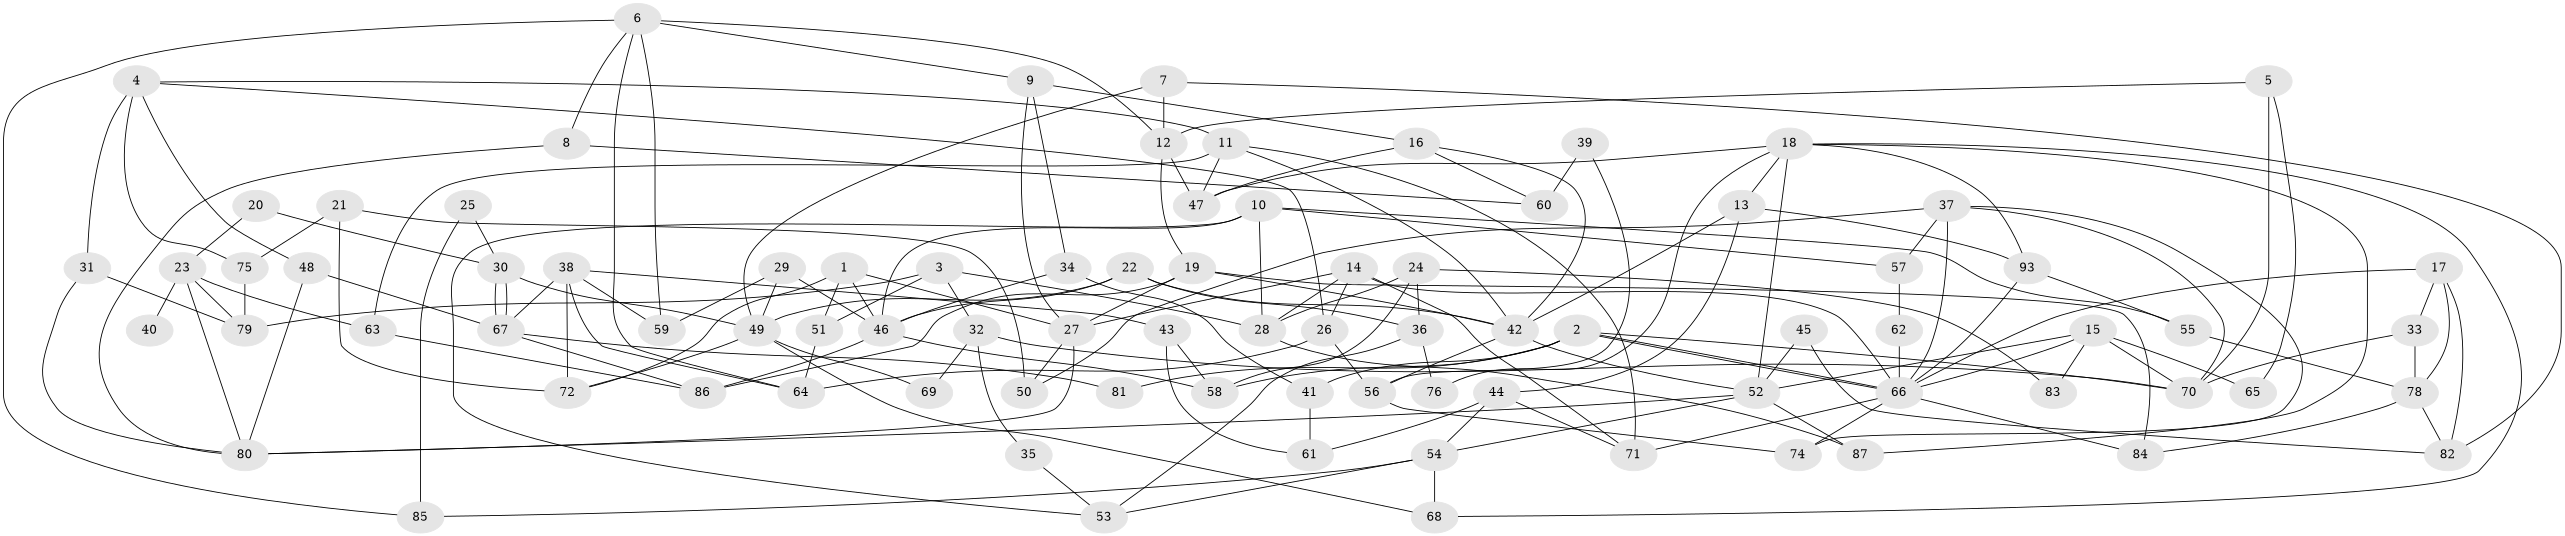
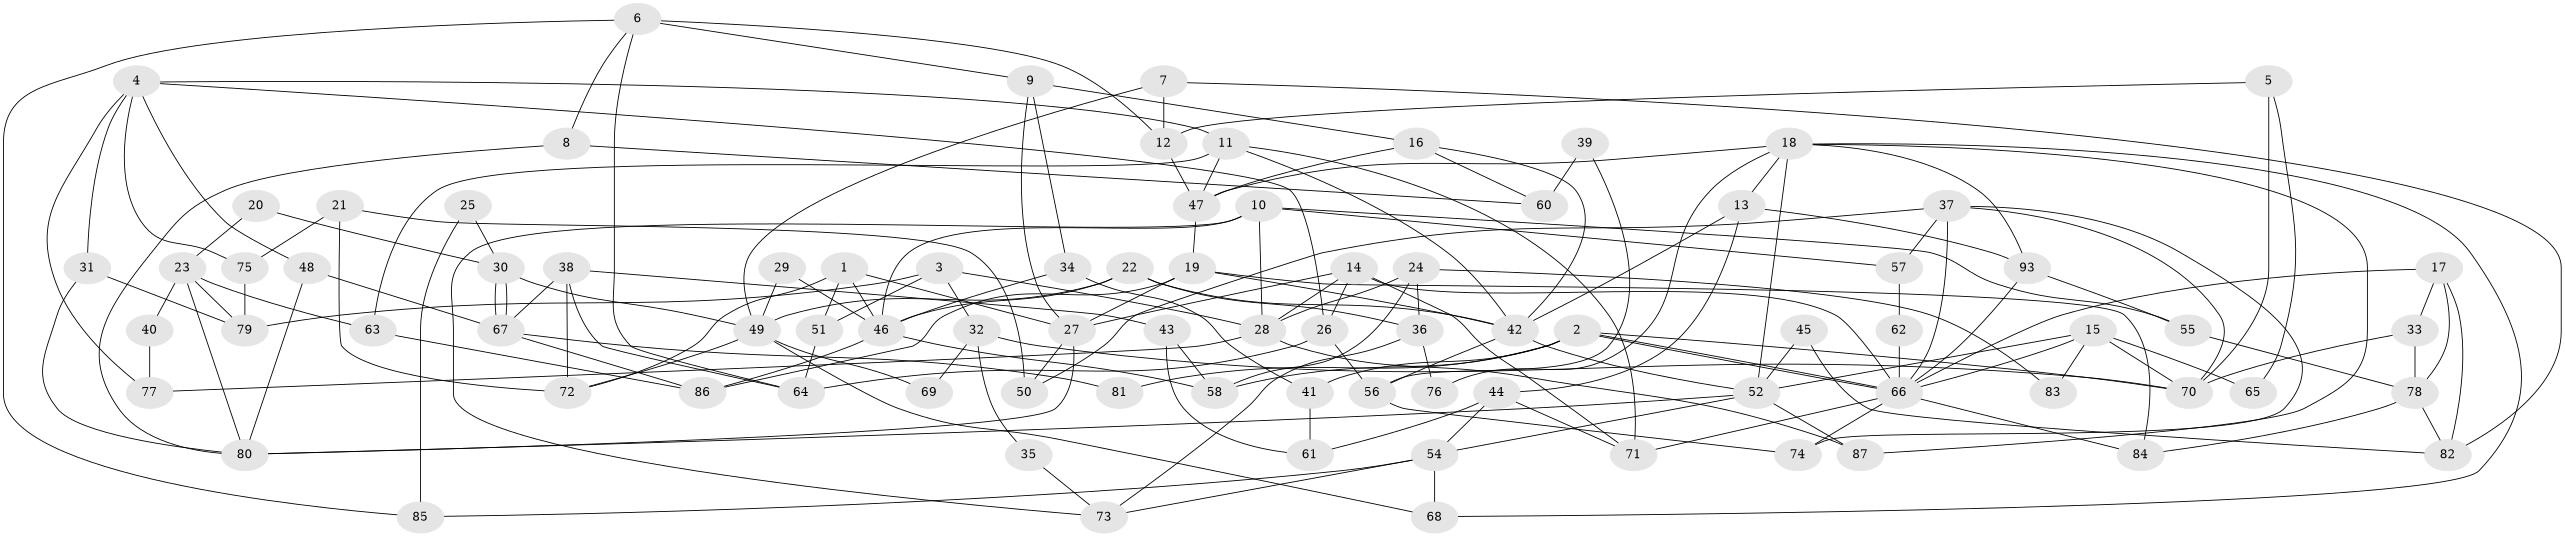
(1163, 209) -> (1195, 237)
(662, 331) -> none
none -> (150, 393)
(1104, 517) -> (1104, 517)
